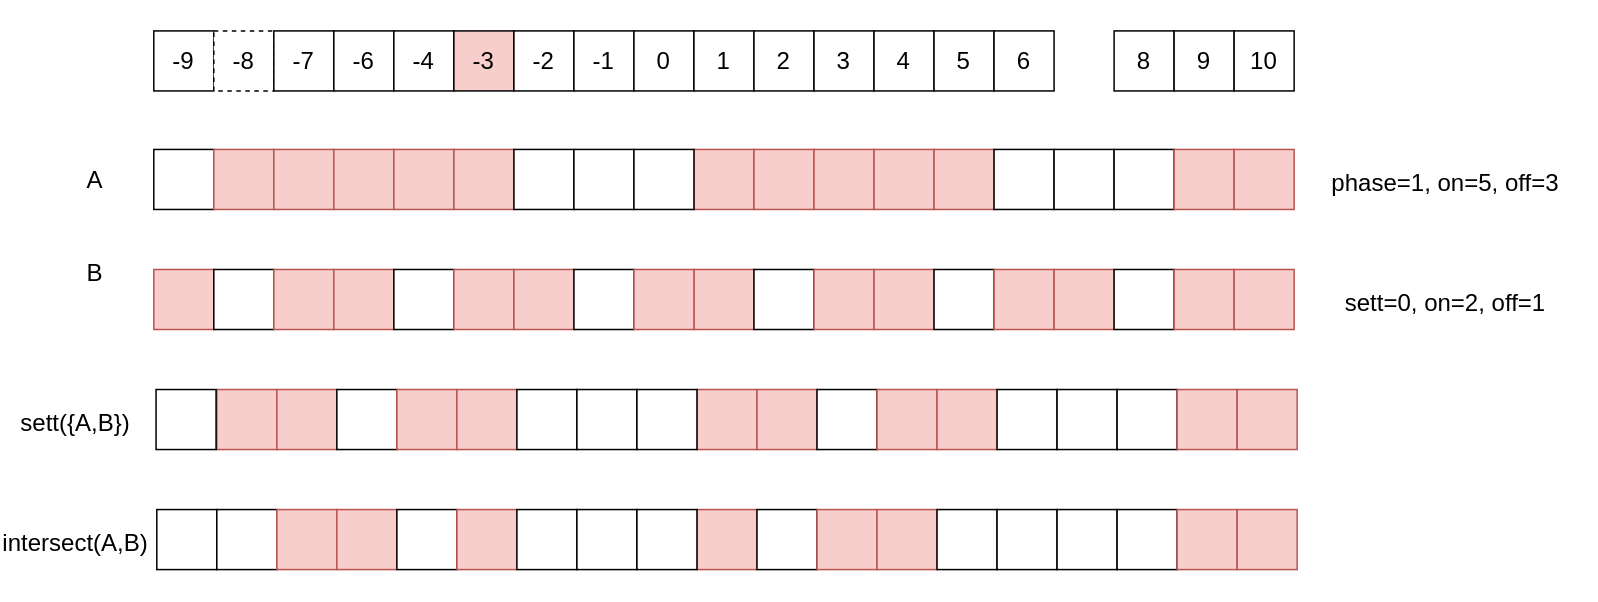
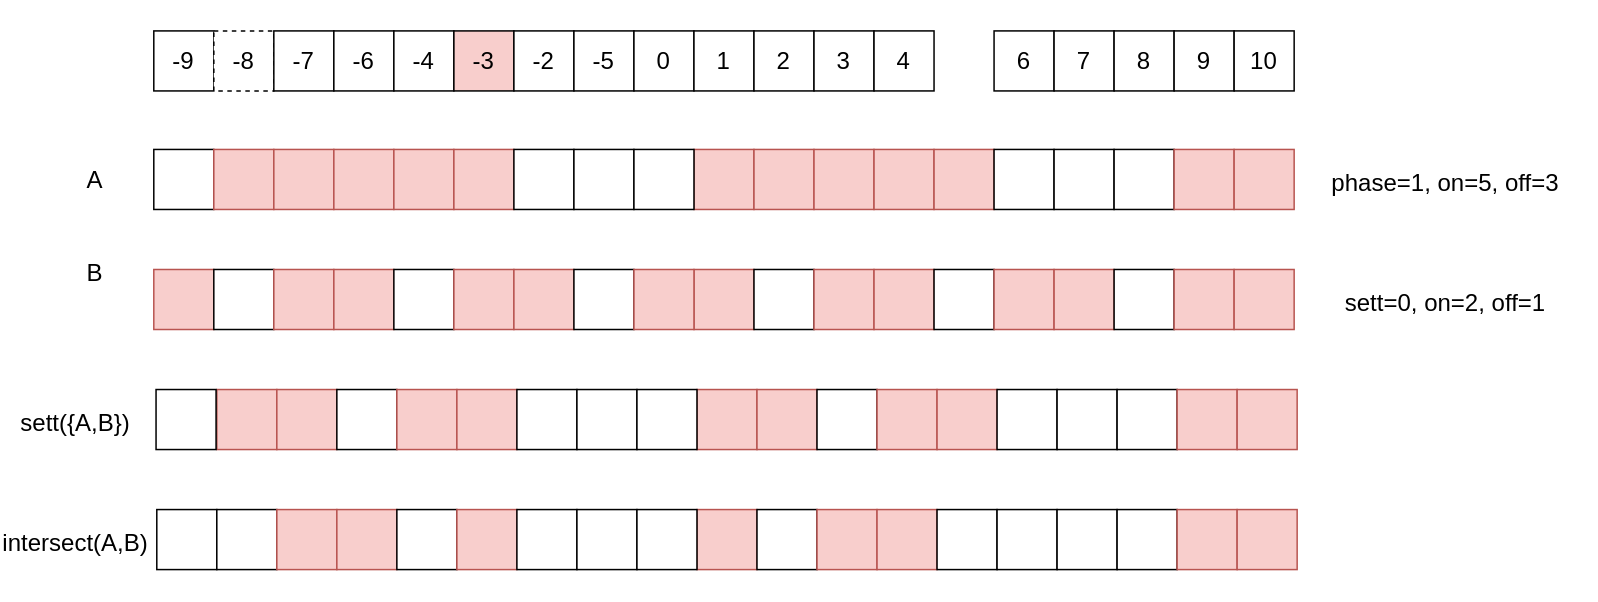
(604, 61) -> (604, 61)
(964, 61) -> none
none -> (1084, 61)
